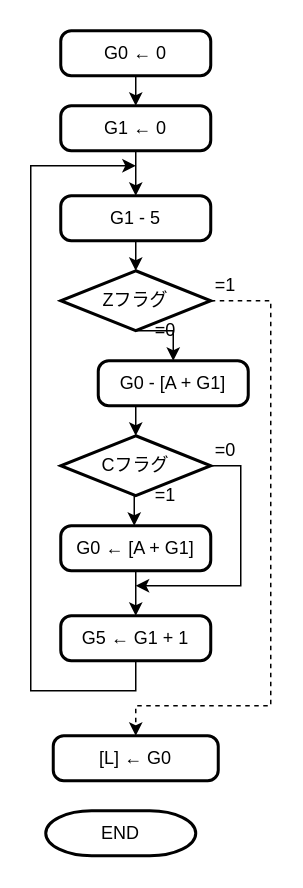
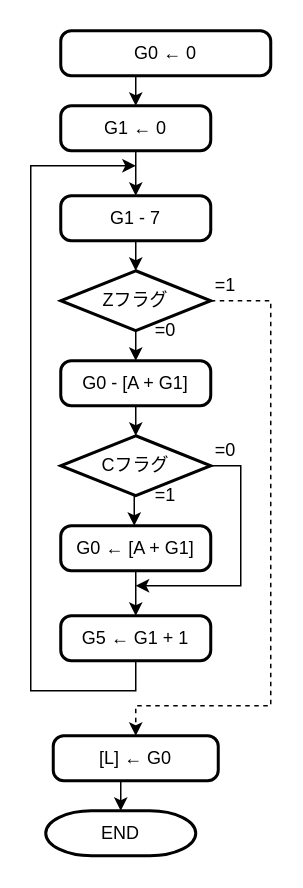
(136, 53) -> (166, 53)
(136, 218) -> (136, 218)
(173, 383) -> (136, 383)
none -> (121, 790)
